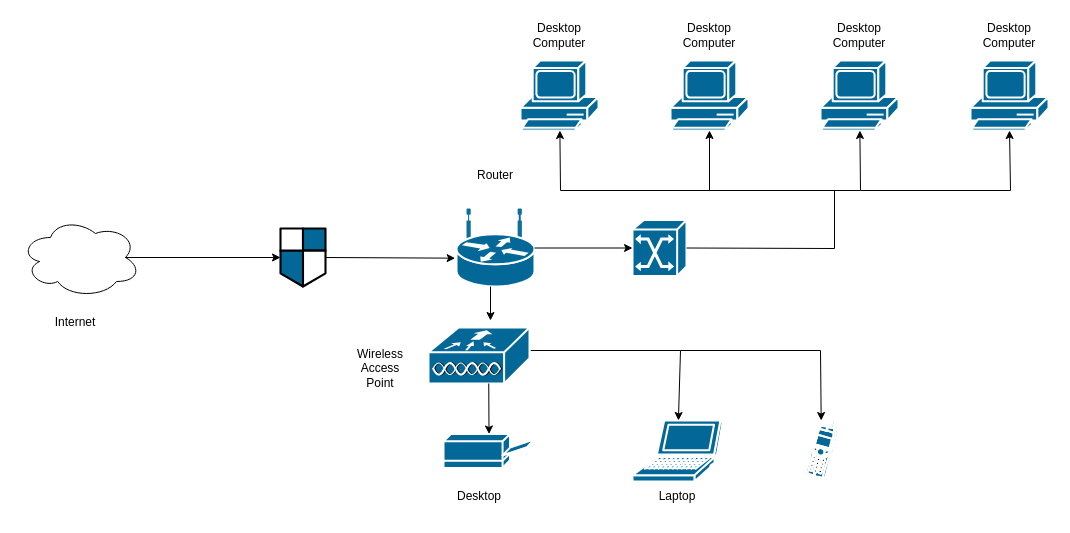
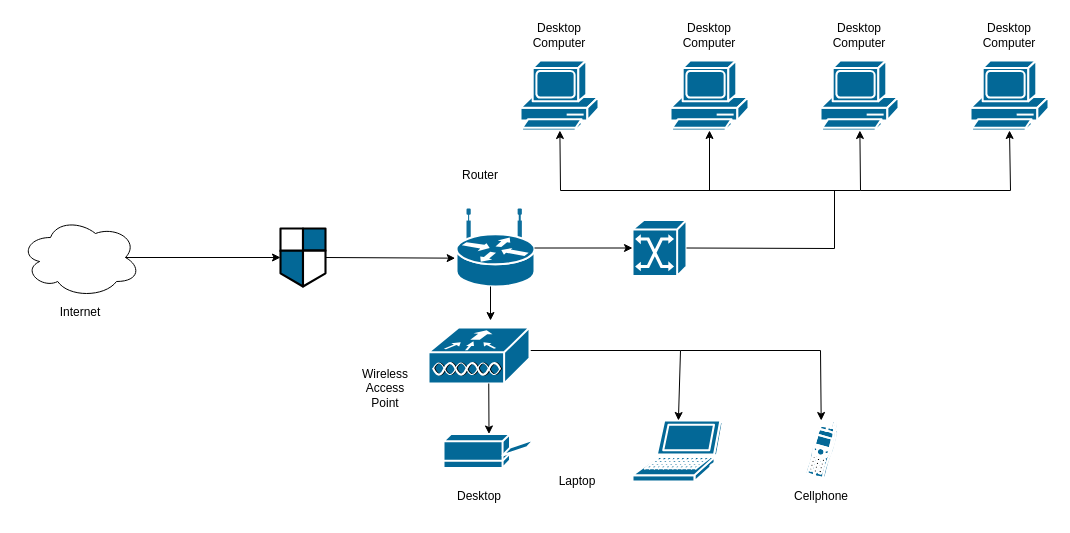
(496, 176) -> (481, 176)
(76, 323) -> (81, 313)
(381, 369) -> (386, 389)
(678, 497) -> (578, 482)
none -> (822, 497)
